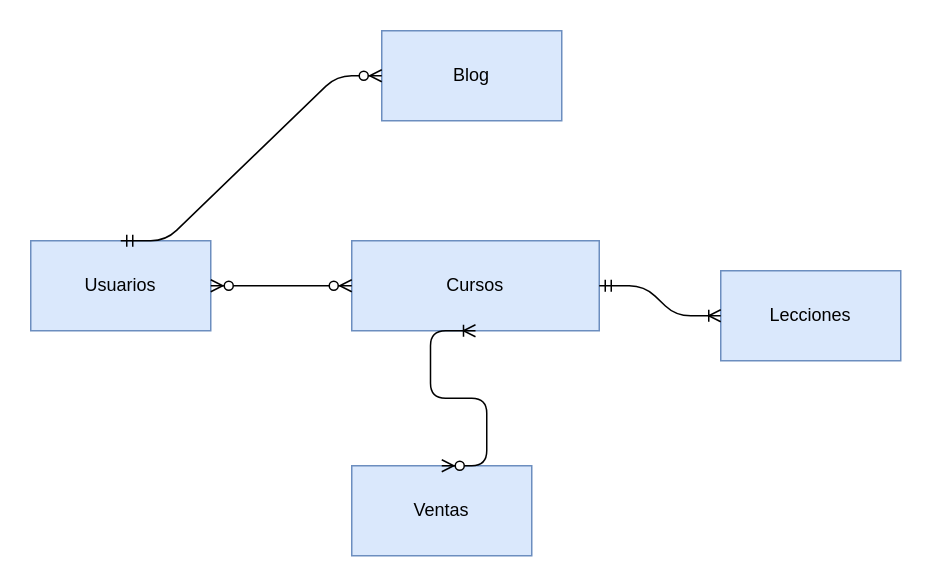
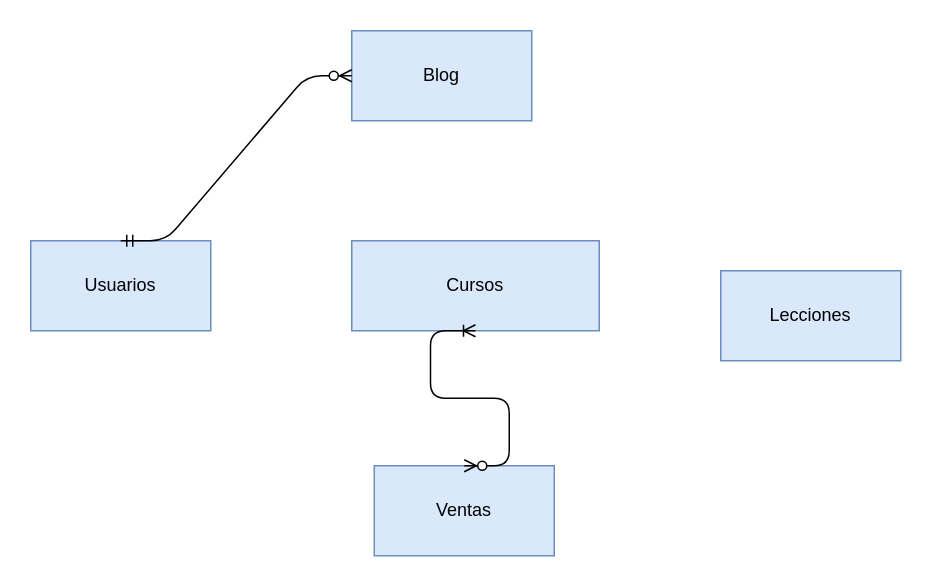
(472, 76) -> (442, 76)
(281, 286) -> none
(660, 301) -> none
(442, 511) -> (464, 511)
